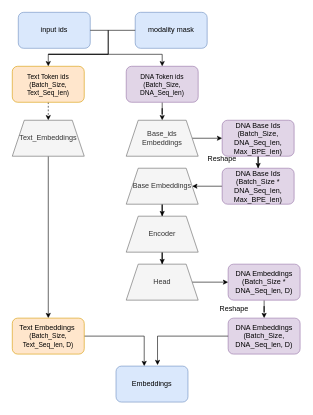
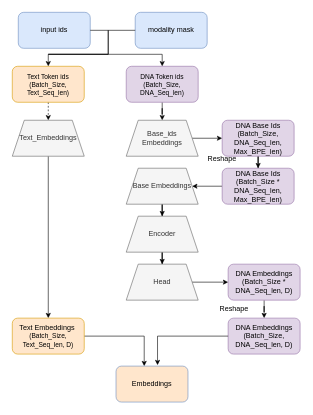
(152, 384) -> (152, 384)
